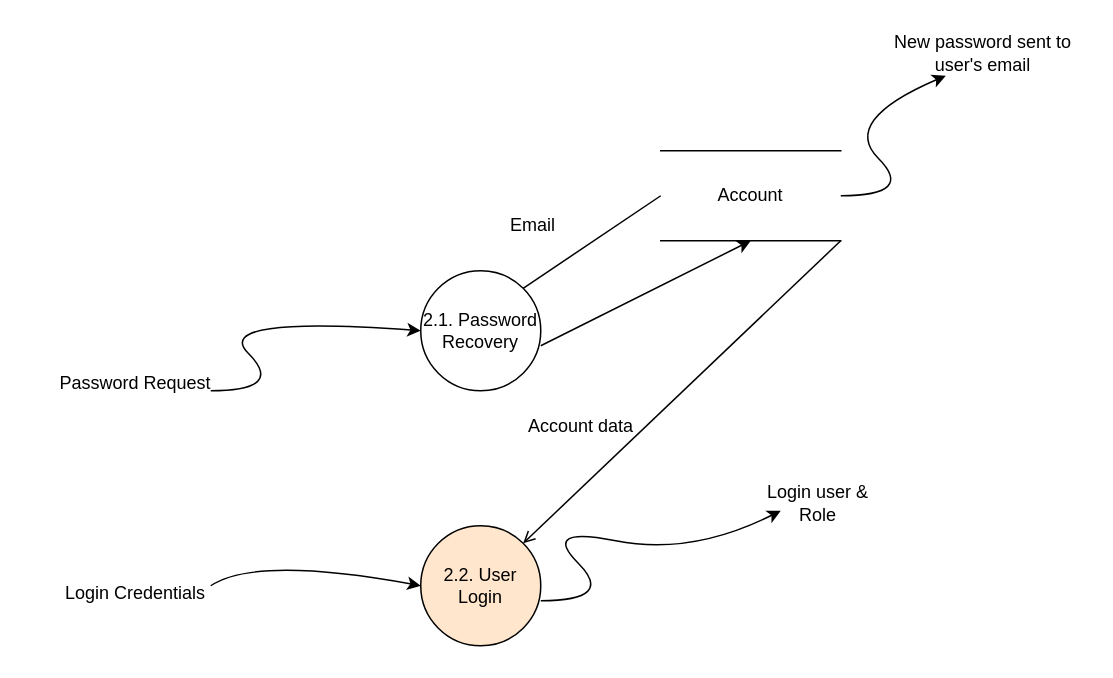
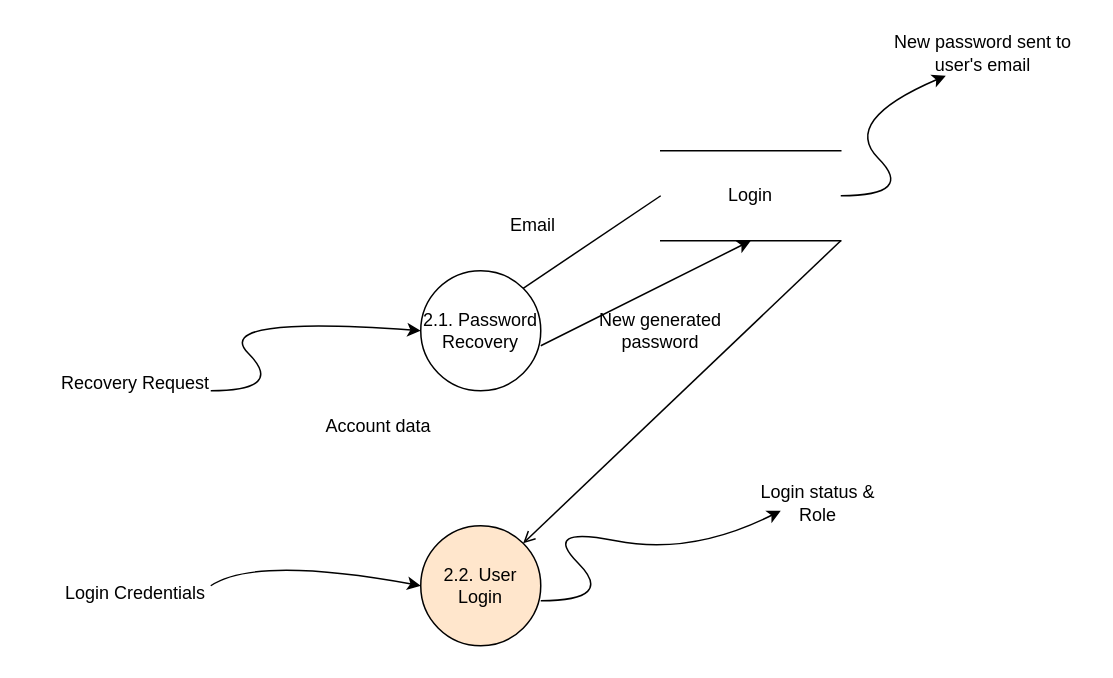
(751, 196) -> (751, 196)
none -> (661, 331)
(136, 383) -> (136, 383)
(586, 436) -> (383, 436)
(818, 503) -> (818, 503)
